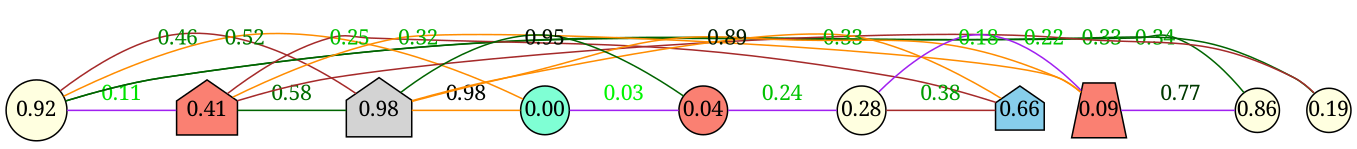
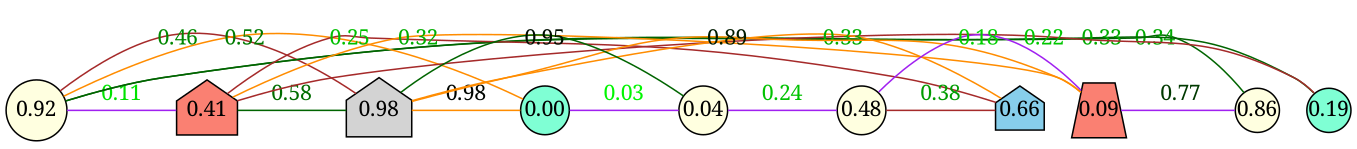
(703, 110) -> (703, 110)
(862, 110) -> (862, 110)
(1329, 110) -> (1329, 110)
